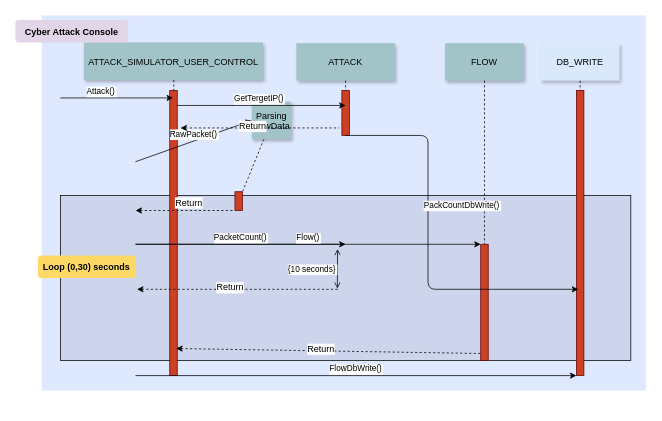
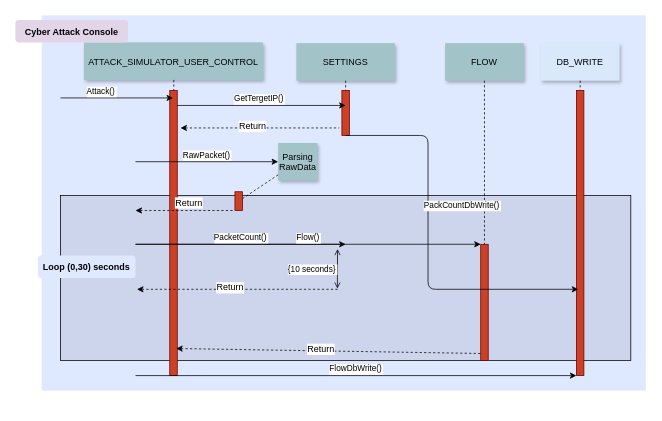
(345, 62) -> (345, 62)
(271, 120) -> (298, 162)
(87, 267) -> (87, 267)
